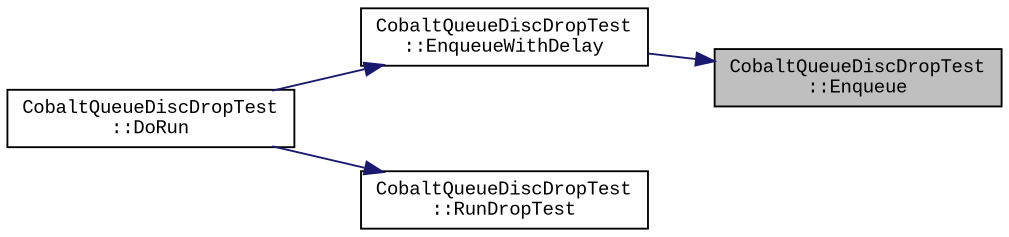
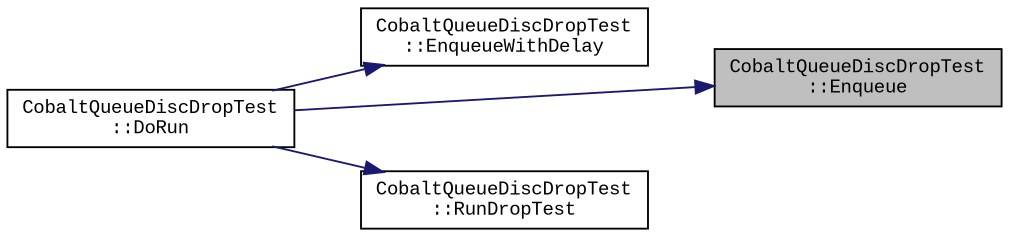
(672, 56) -> (495, 99)
